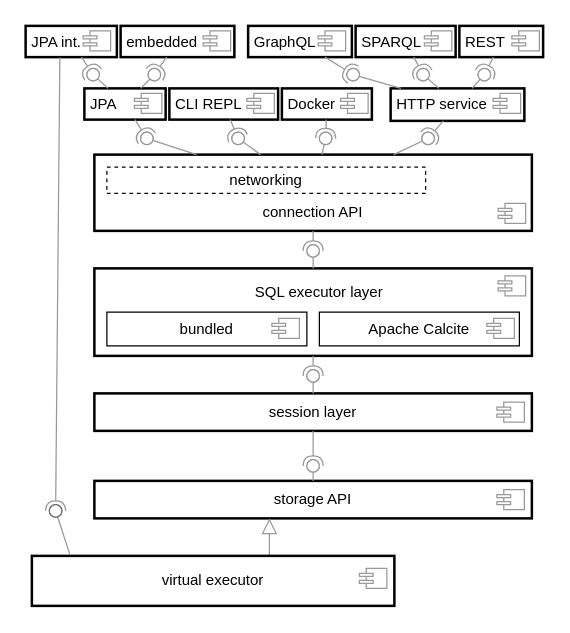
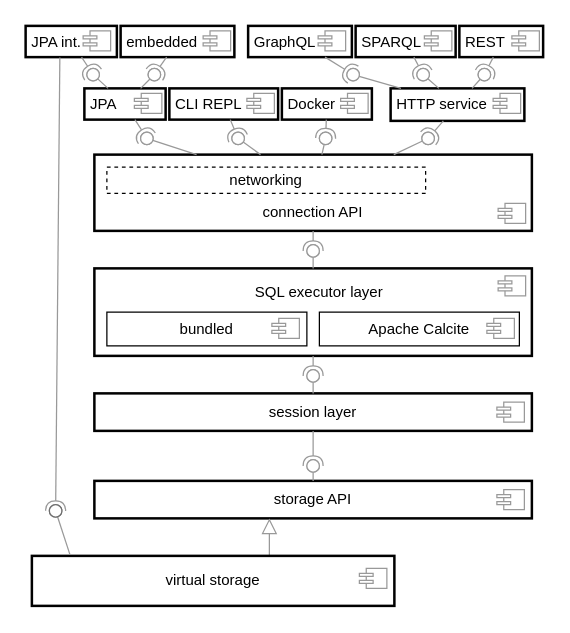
(213, 581) -> (213, 581)
